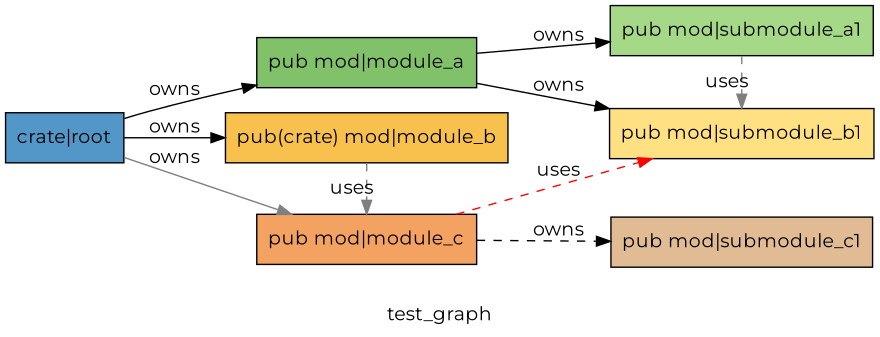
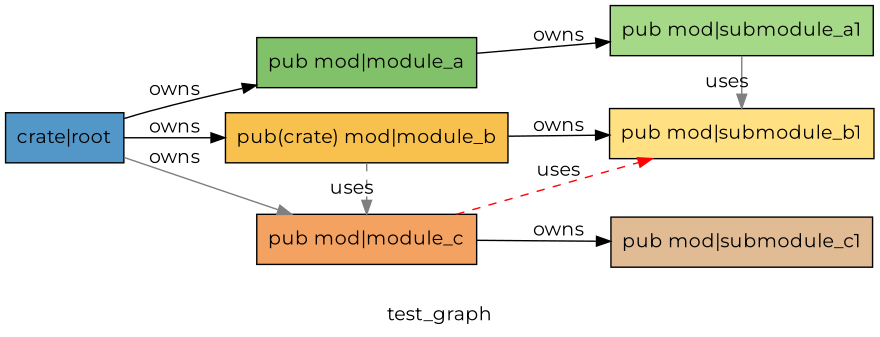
(742, 75) -> (742, 75)
(536, 95) -> (552, 136)
(536, 241) -> (536, 241)
